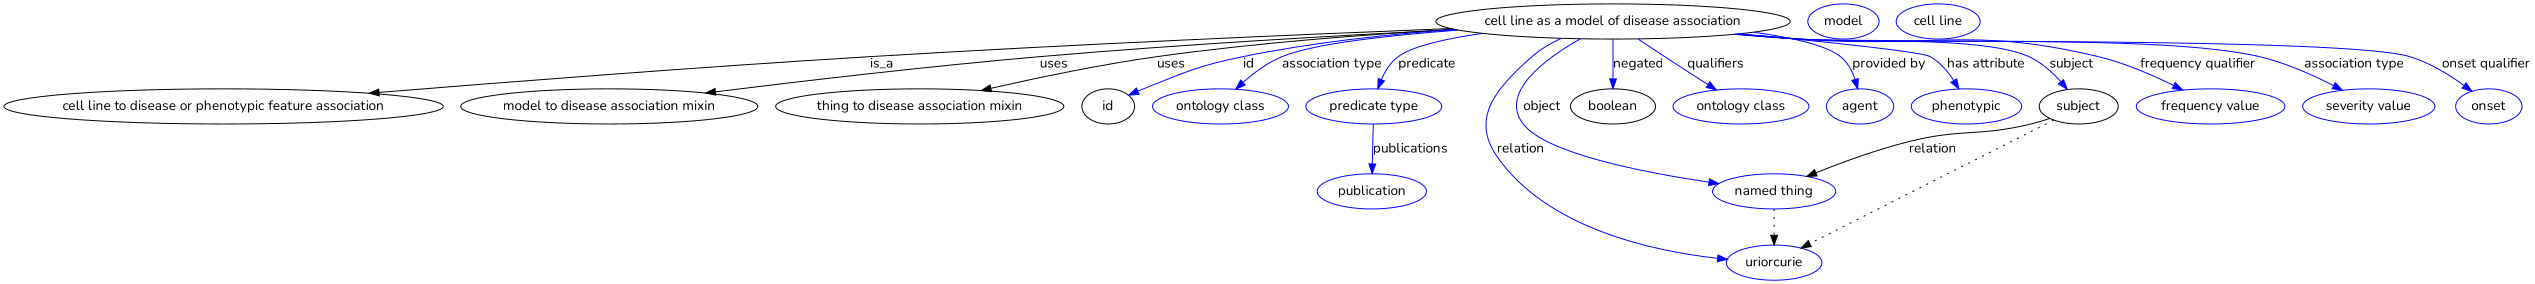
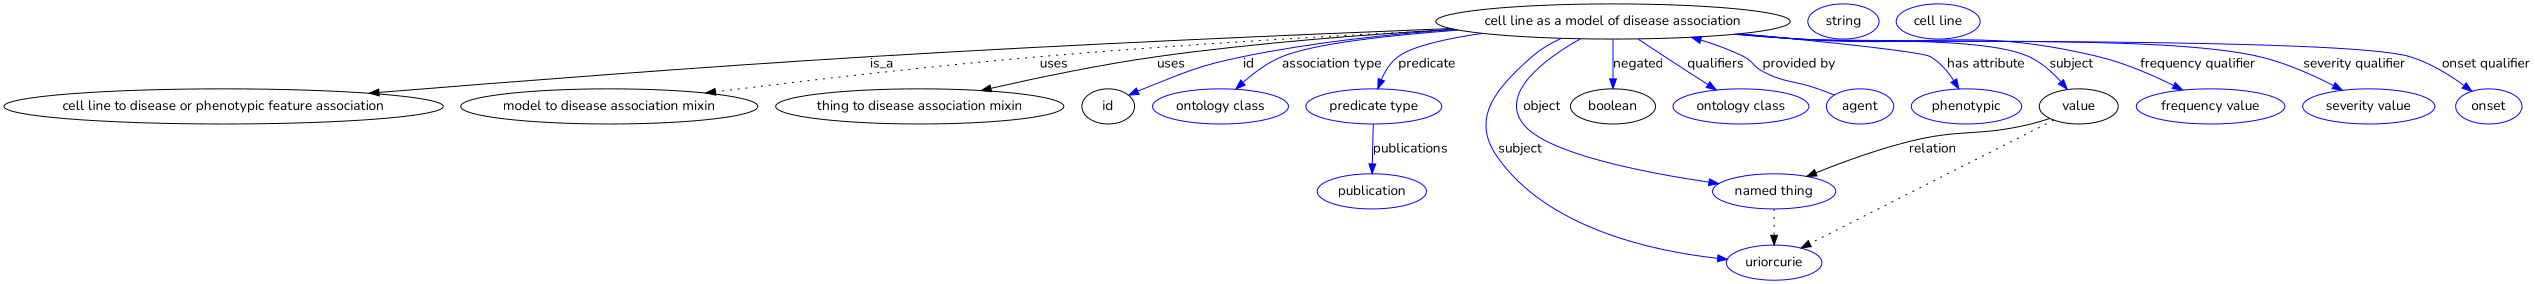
(1843, 21) -> (1843, 21)
(1826, 48) -> (1765, 73)
(1085, 53) -> (1085, 53)
(2355, 64) -> (2355, 64)
(2079, 106) -> (2079, 106)
(1521, 149) -> (1521, 149)
